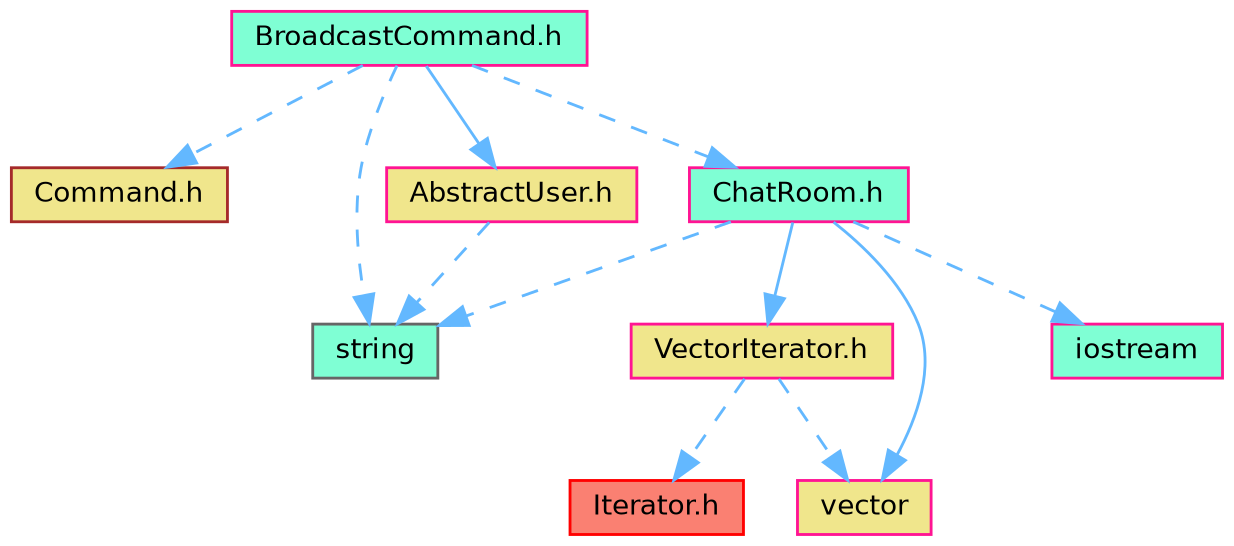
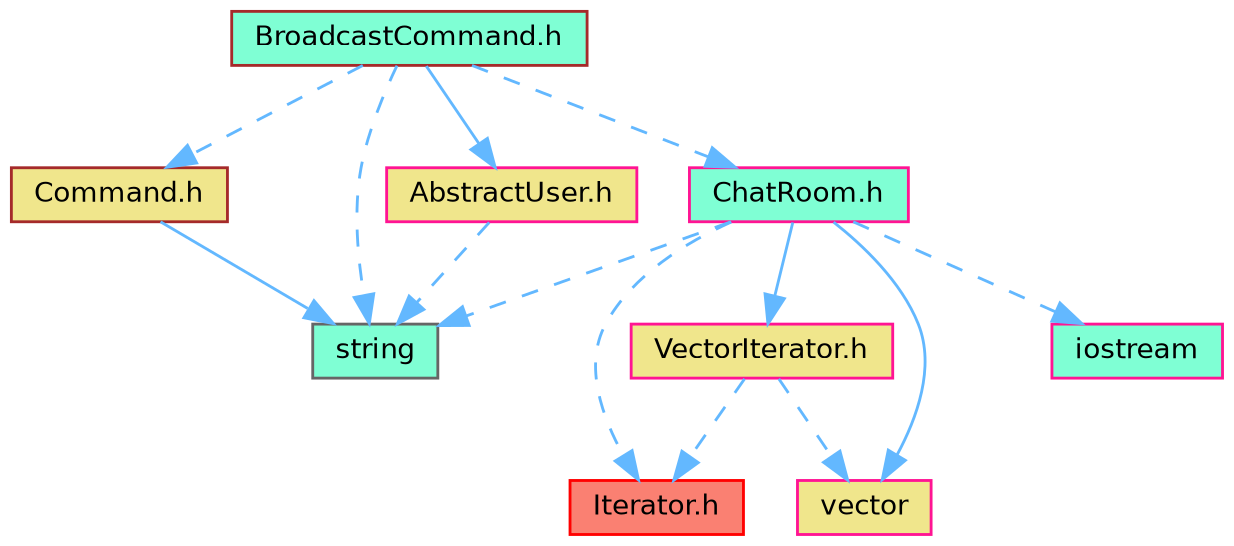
(409, 38) -> (409, 38)
none -> (234, 265)
none -> (613, 313)
